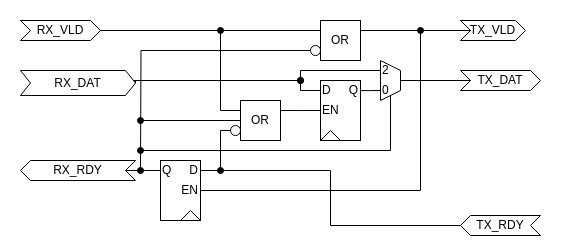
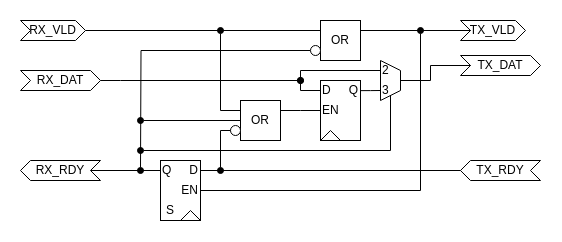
(61, 31) -> (53, 31)
(501, 81) -> (501, 66)
(78, 83) -> (61, 81)
(386, 91) -> (386, 91)
(78, 171) -> (61, 171)
none -> (171, 211)
(501, 226) -> (501, 171)
